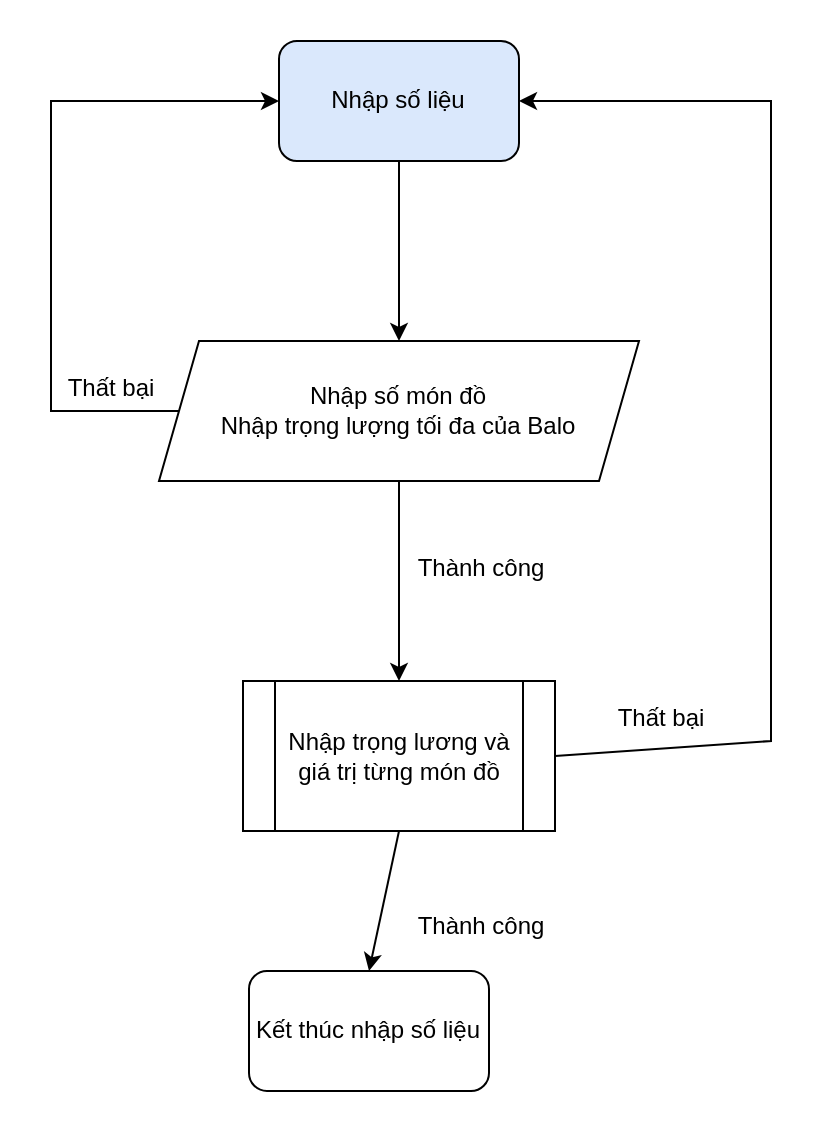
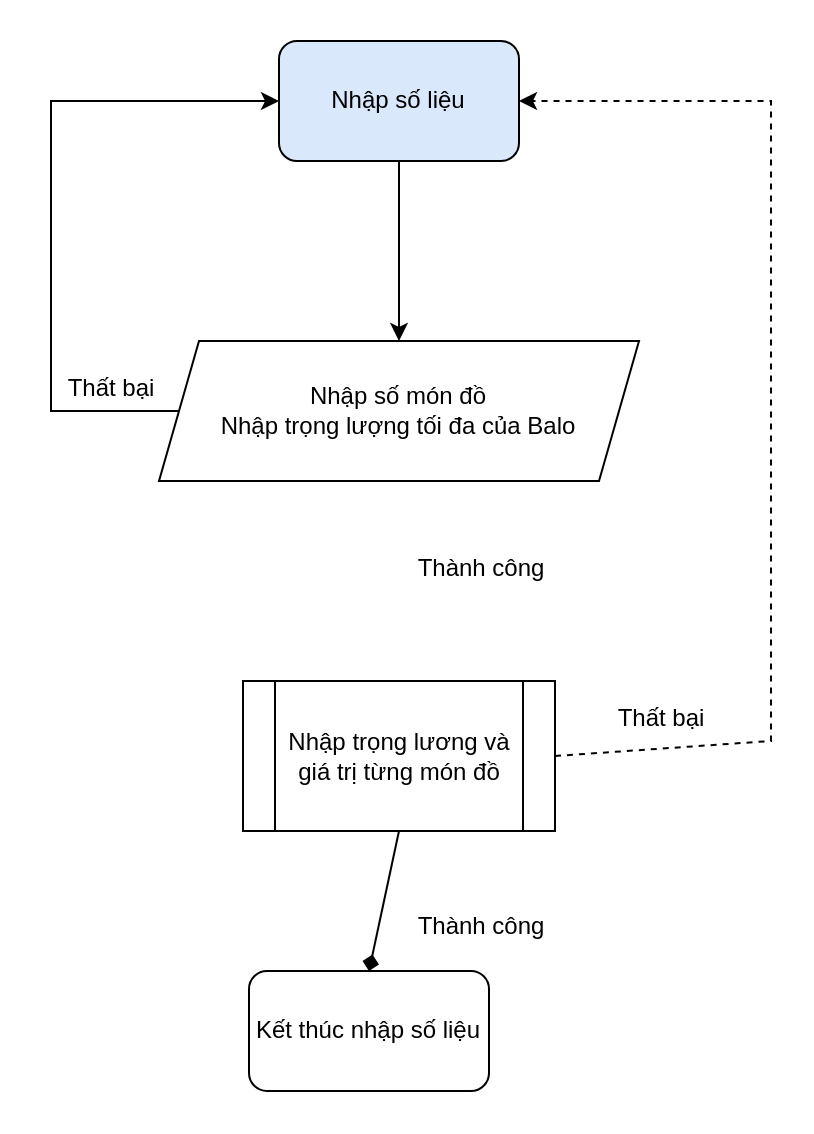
(771, 409) -> (771, 409)
(399, 574) -> none
(372, 956) -> (372, 955)
